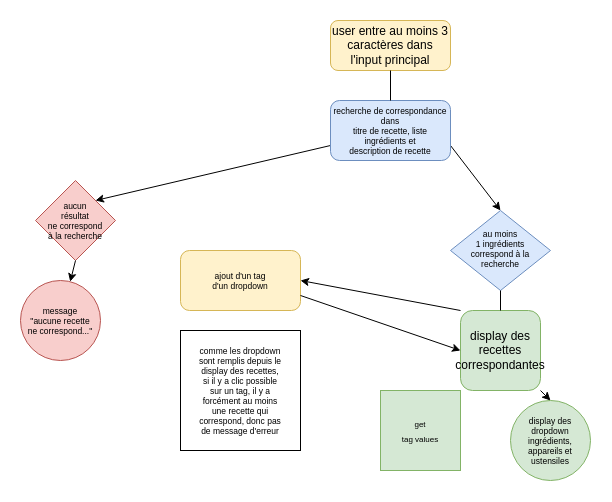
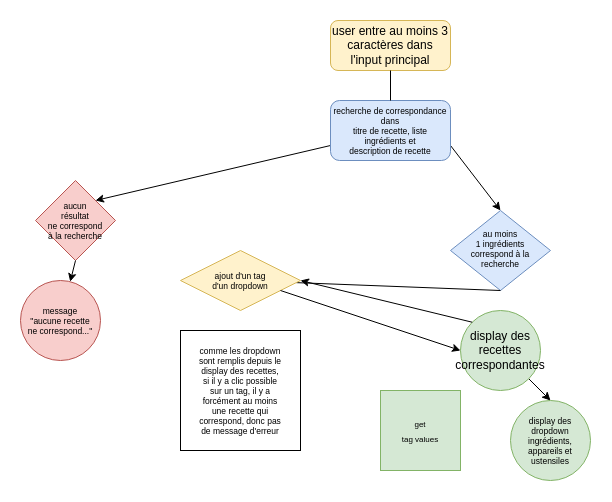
(241, 281) -> (241, 281)
(501, 301) -> (414, 287)
(501, 351) -> (501, 351)
